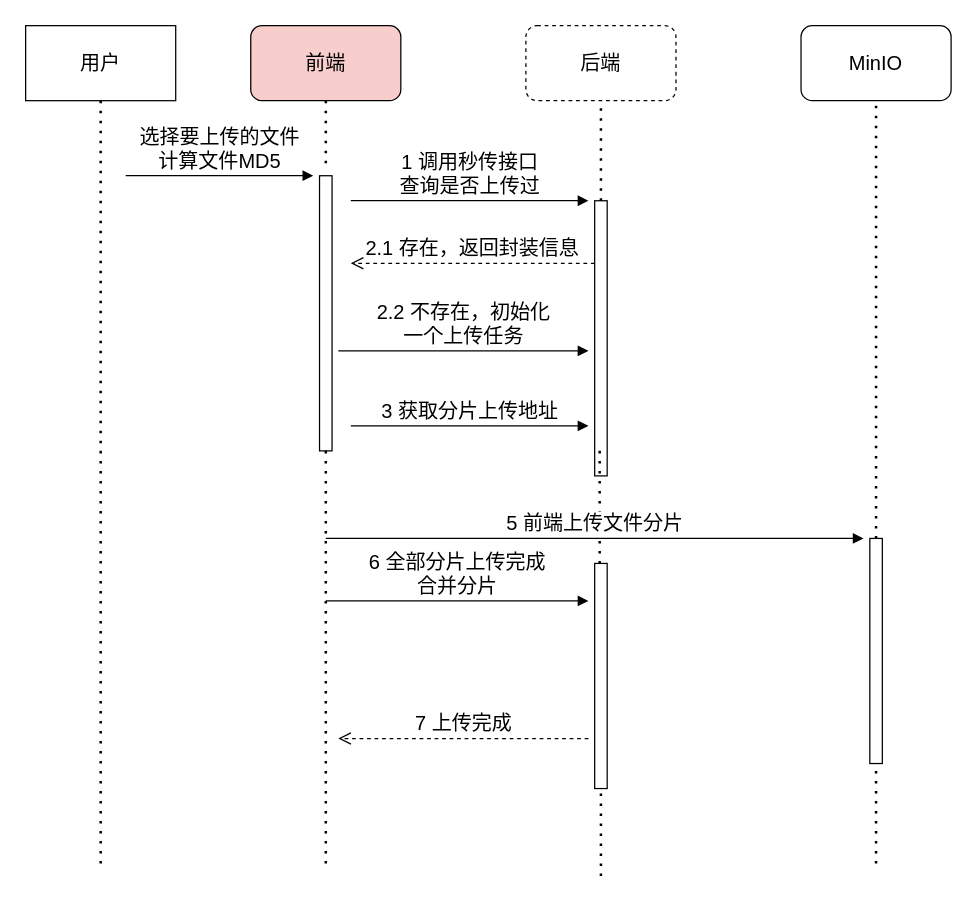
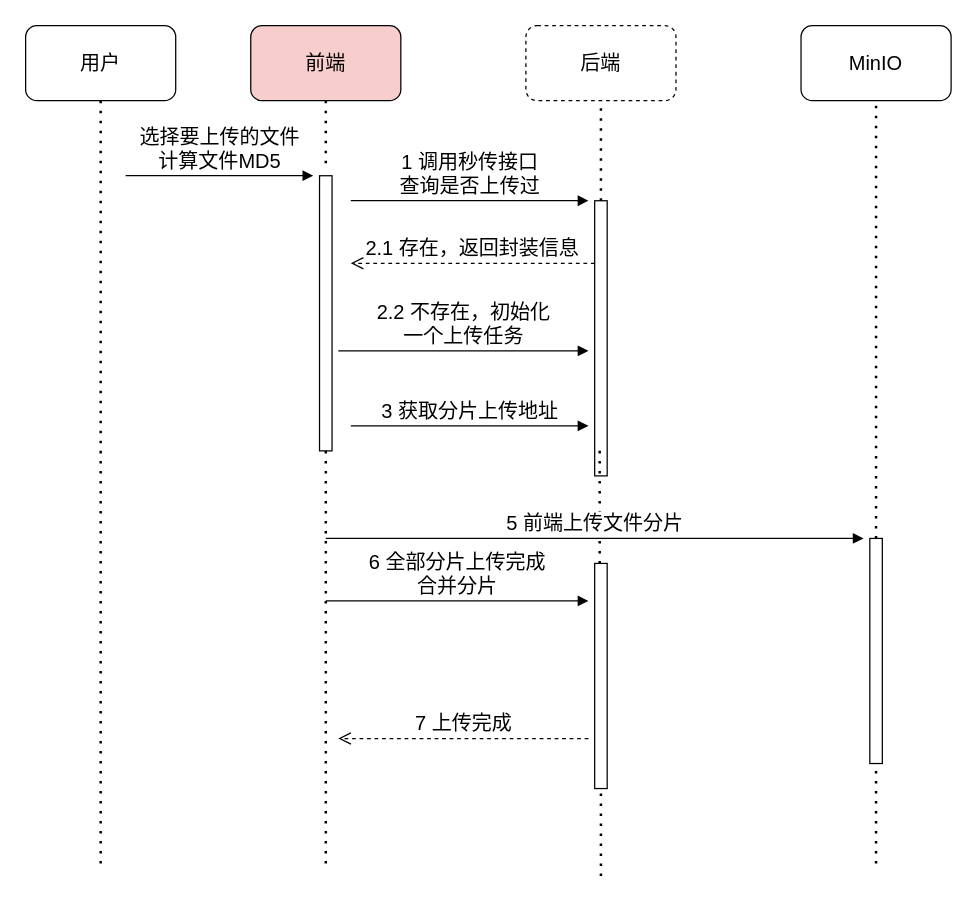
(101, 63) -> (101, 63)
